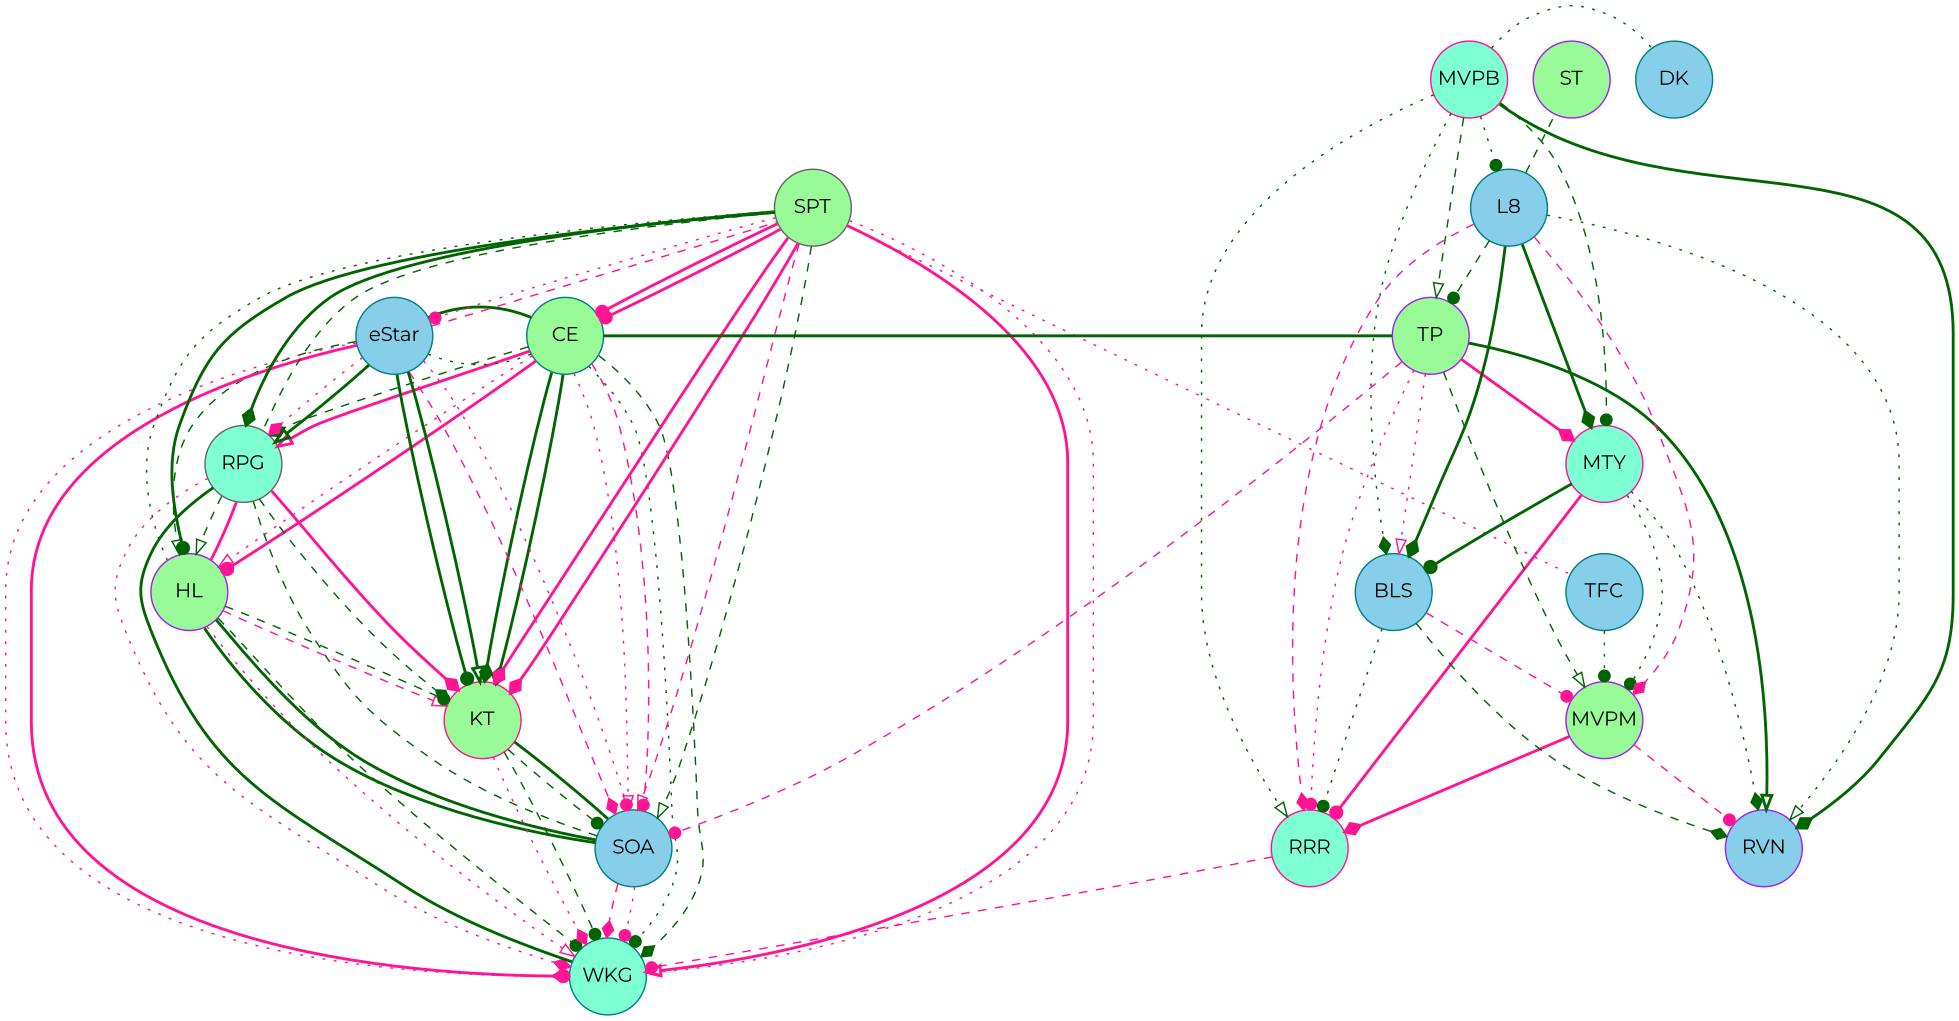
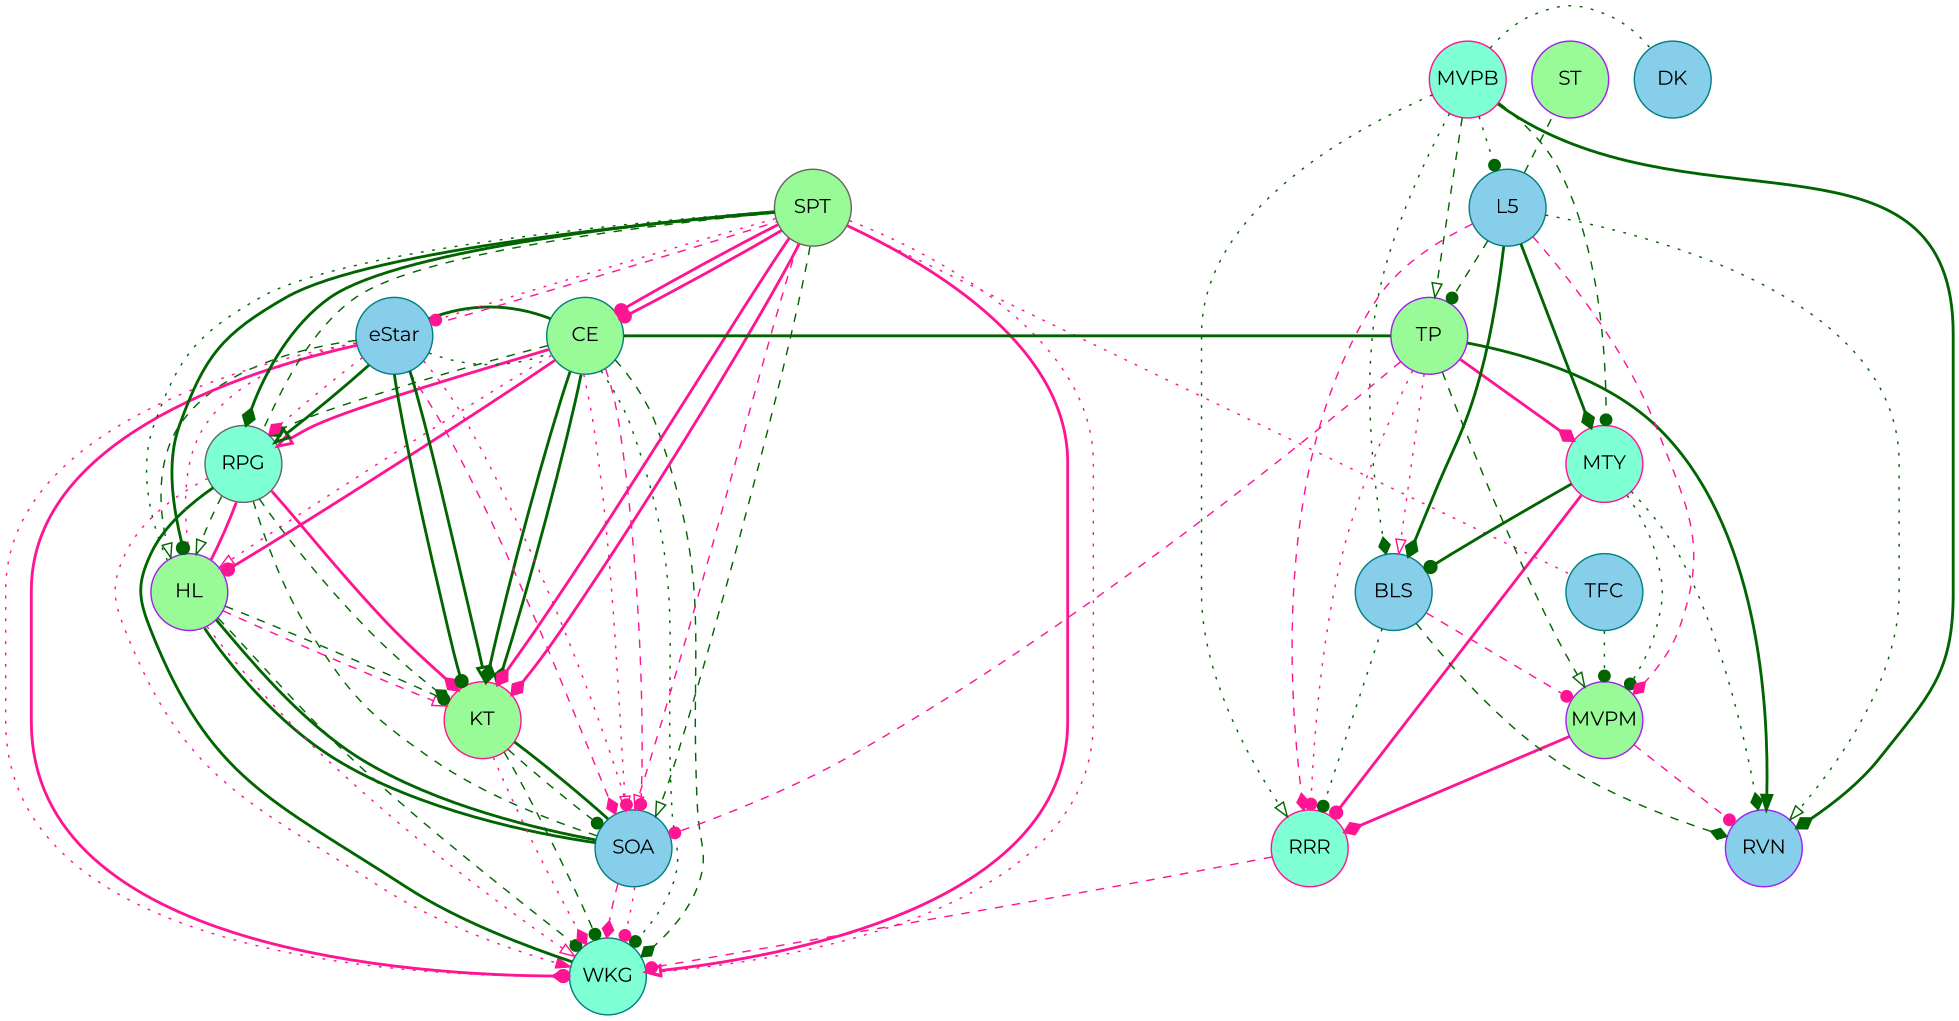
(1509, 208) -> (1508, 208)
none -> (219, 408)
(1711, 502) -> (1711, 501)
(225, 782) -> (226, 783)
